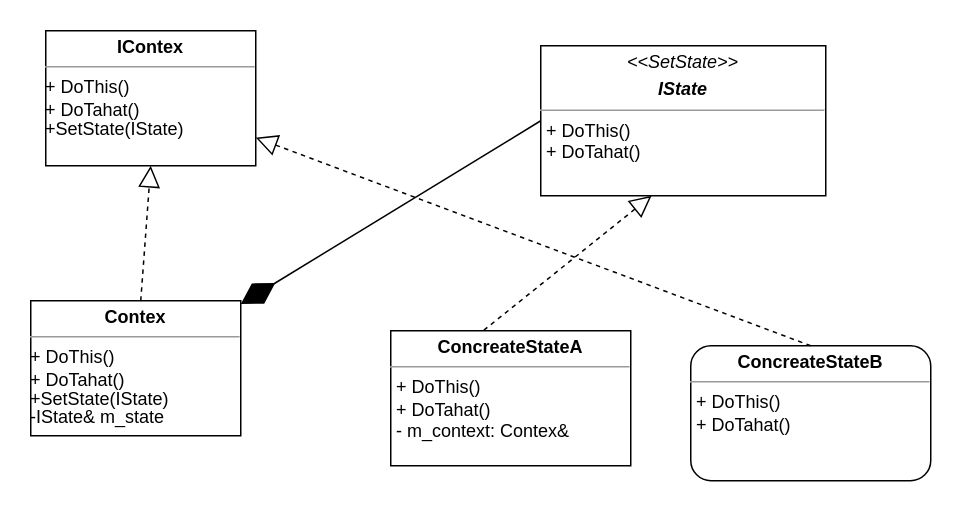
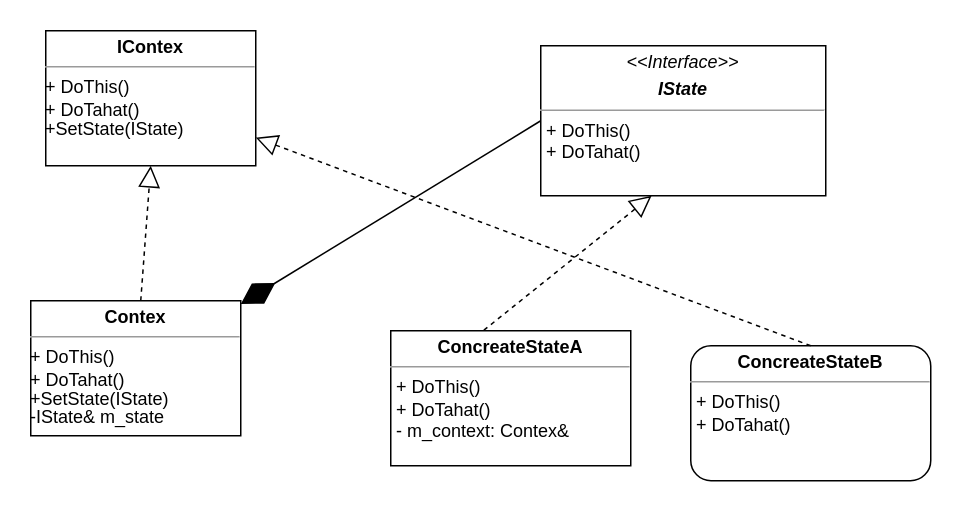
(601, 89) -> (606, 89)
